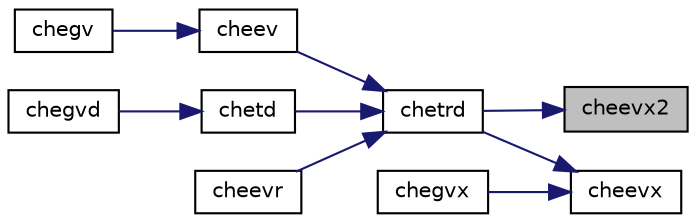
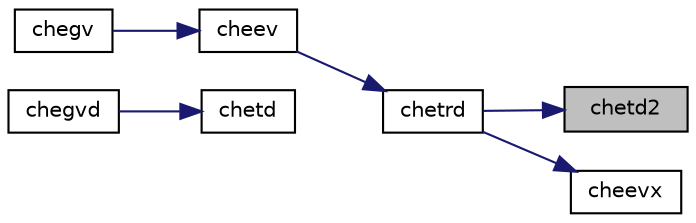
(626, 109) -> (626, 109)
(328, 111) -> none
(248, 192) -> none
(433, 192) -> none
